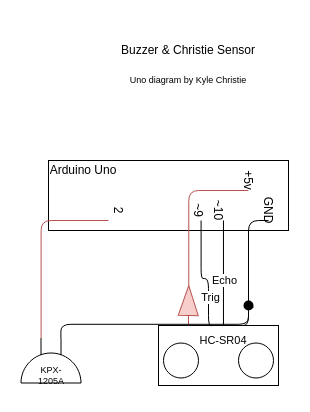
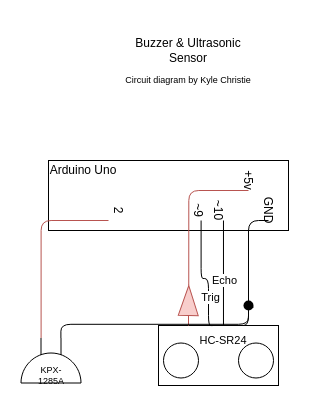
(189, 51) -> (189, 51)
(189, 81) -> (189, 81)
(224, 341) -> (224, 341)
(52, 376) -> (52, 376)
